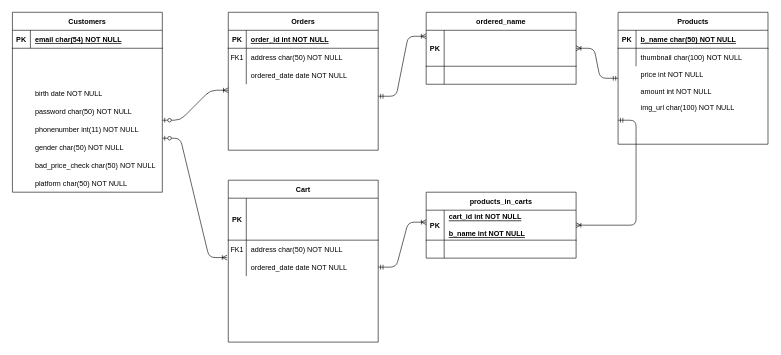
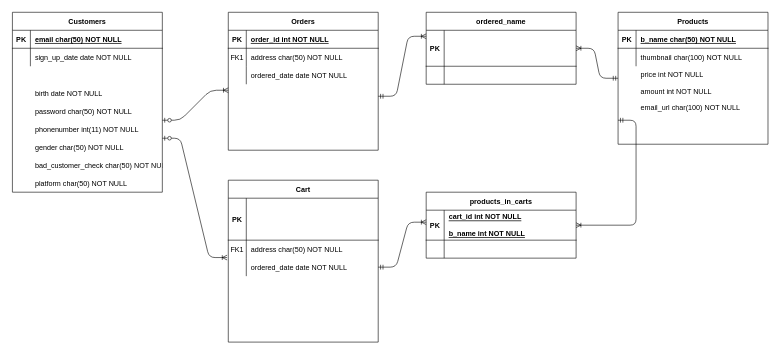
(76, 40) -> (76, 40)
none -> (96, 57)
(689, 107) -> (692, 107)
(98, 166) -> (105, 166)
